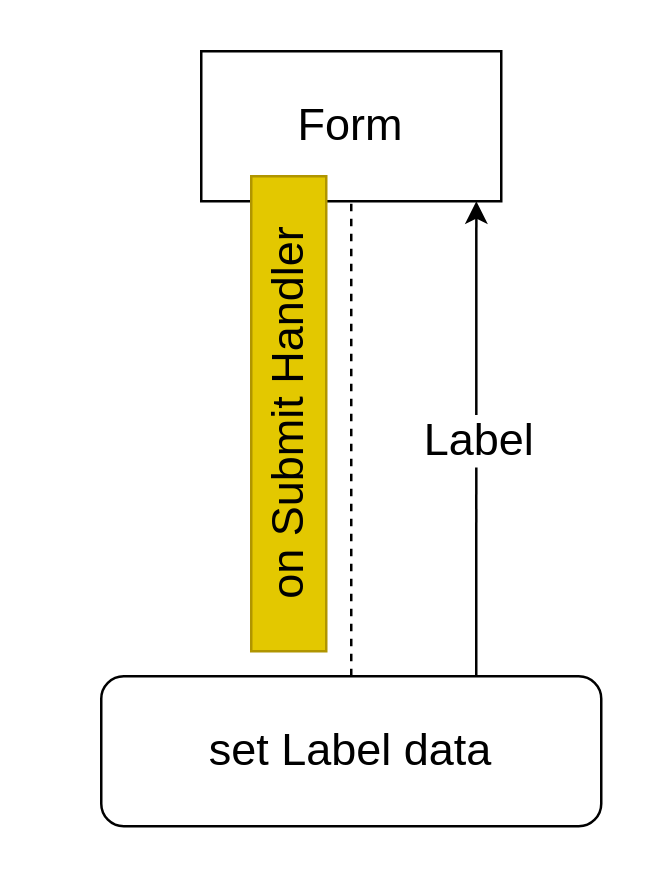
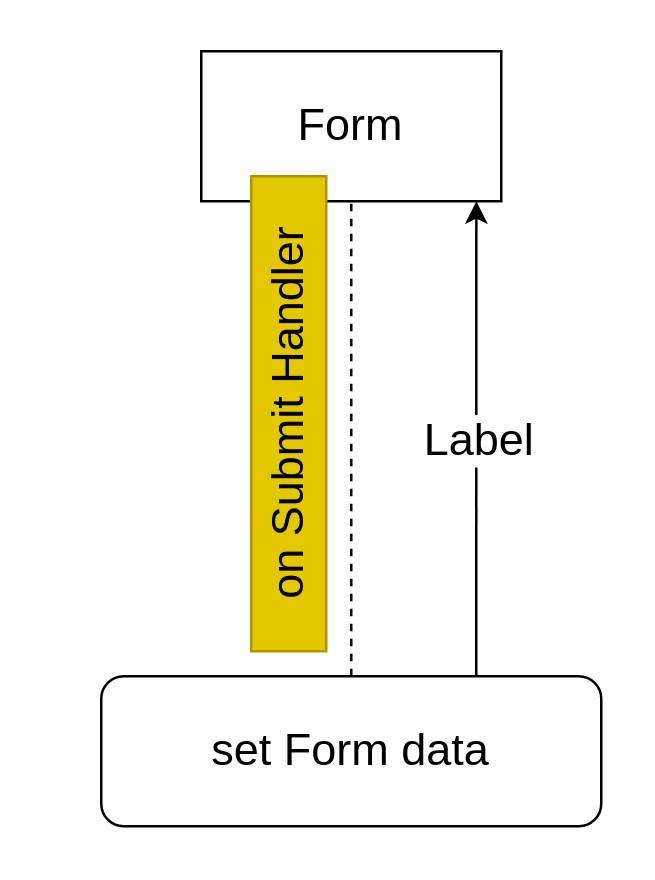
(351, 751) -> (351, 751)
